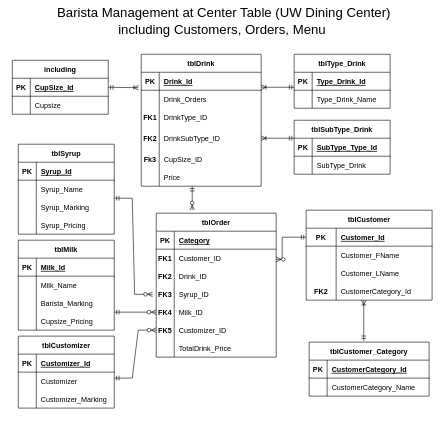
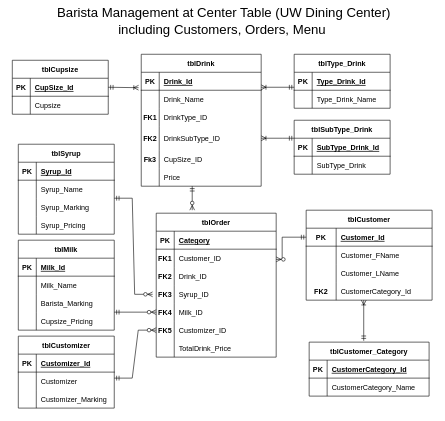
(60, 70) -> (60, 70)
(187, 100) -> (183, 100)
(347, 148) -> (348, 148)
